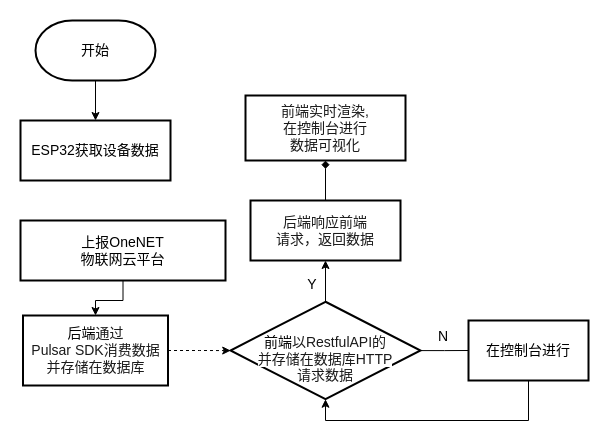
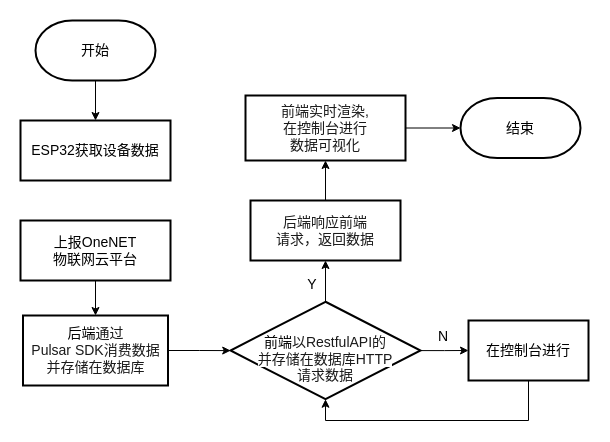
none -> (430, 128)
none -> (521, 128)
(326, 169) -> (326, 169)
(123, 251) -> (96, 251)
(196, 351) -> (196, 351)
(462, 351) -> (460, 351)
